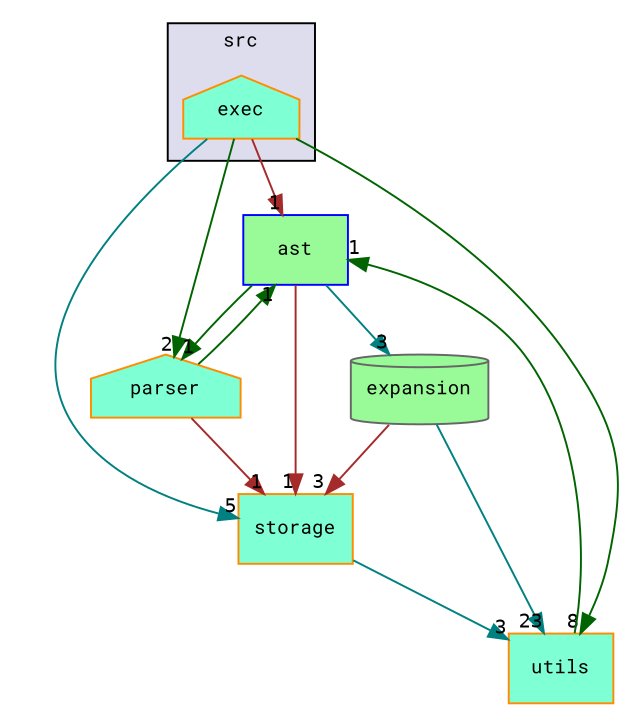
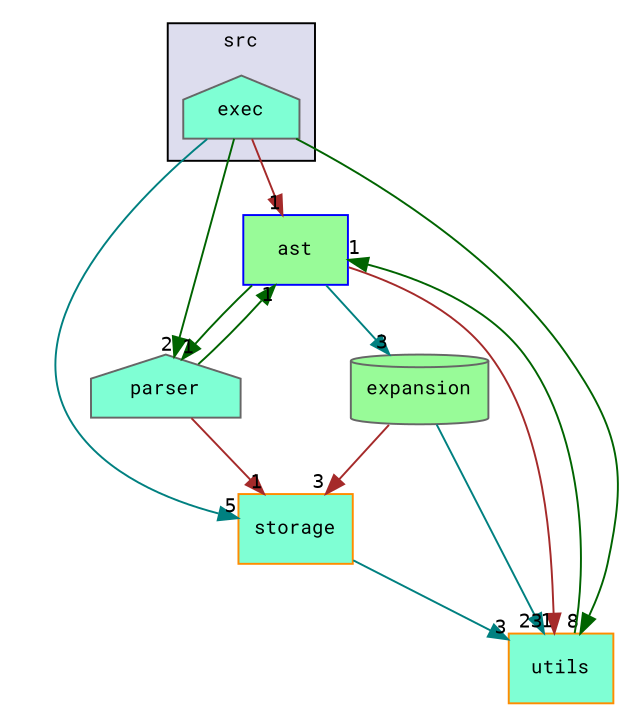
(241, 110) -> (241, 110)
(296, 379) -> (515, 399)
(166, 389) -> (166, 389)
